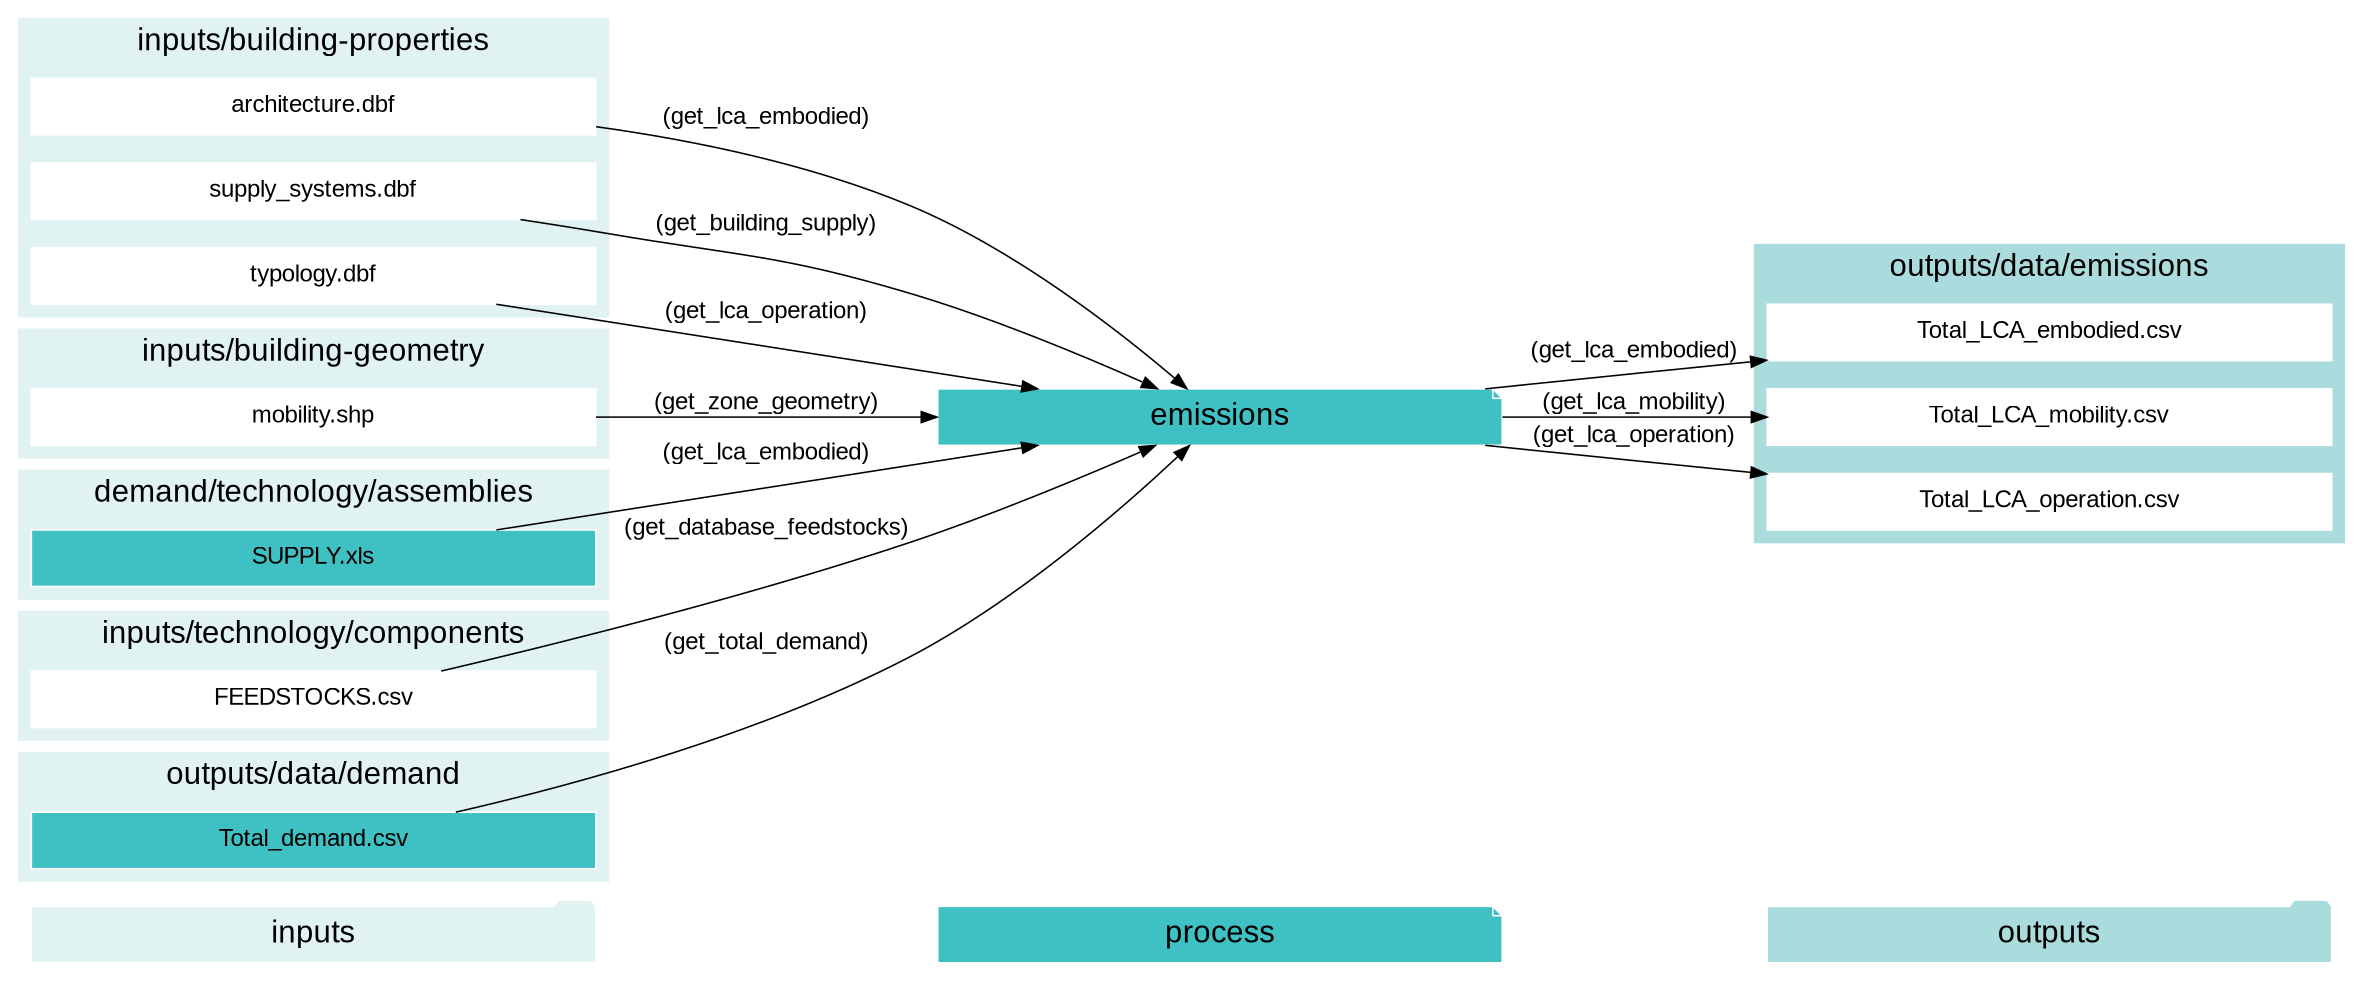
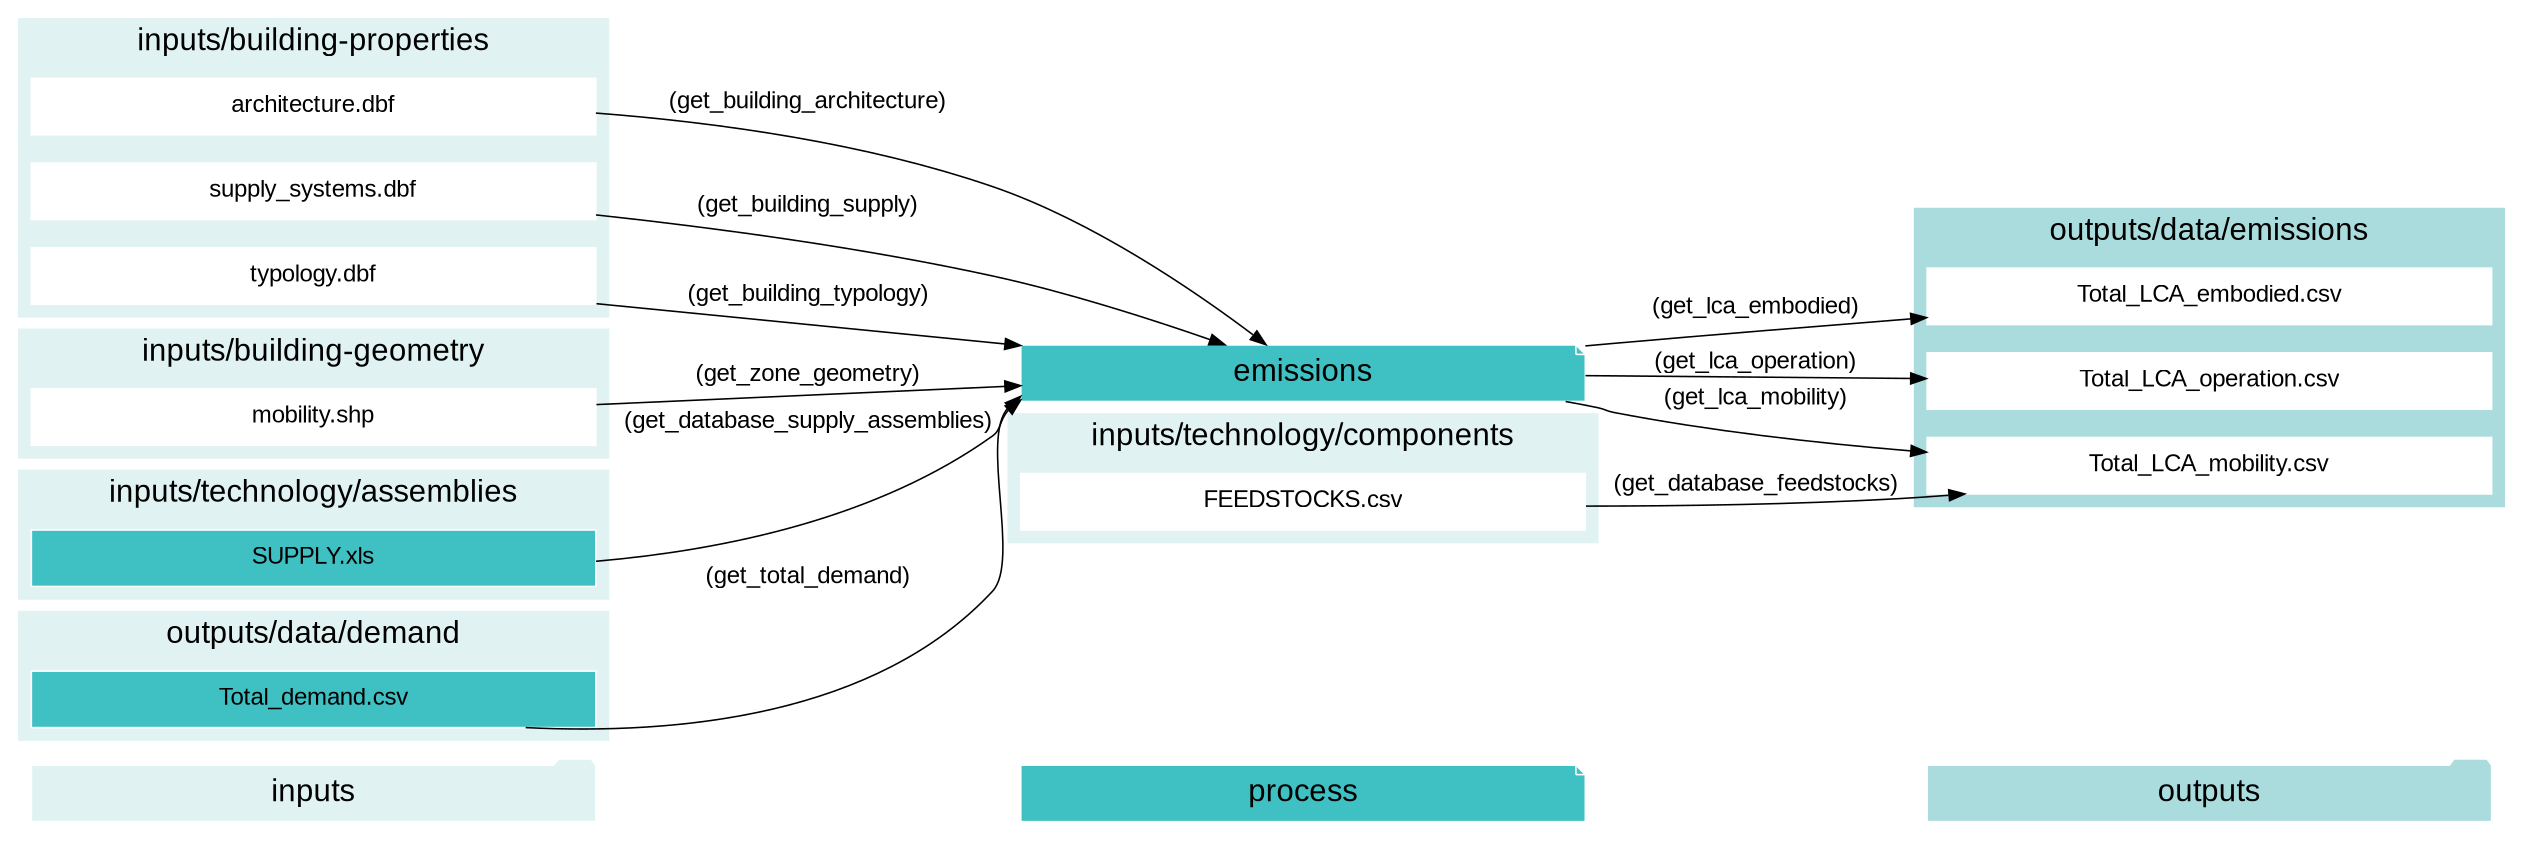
(767, 118) -> (808, 103)
(767, 313) -> (808, 296)
(767, 454) -> (808, 423)
(314, 494) -> (314, 494)
(796, 578) -> (1767, 504)
